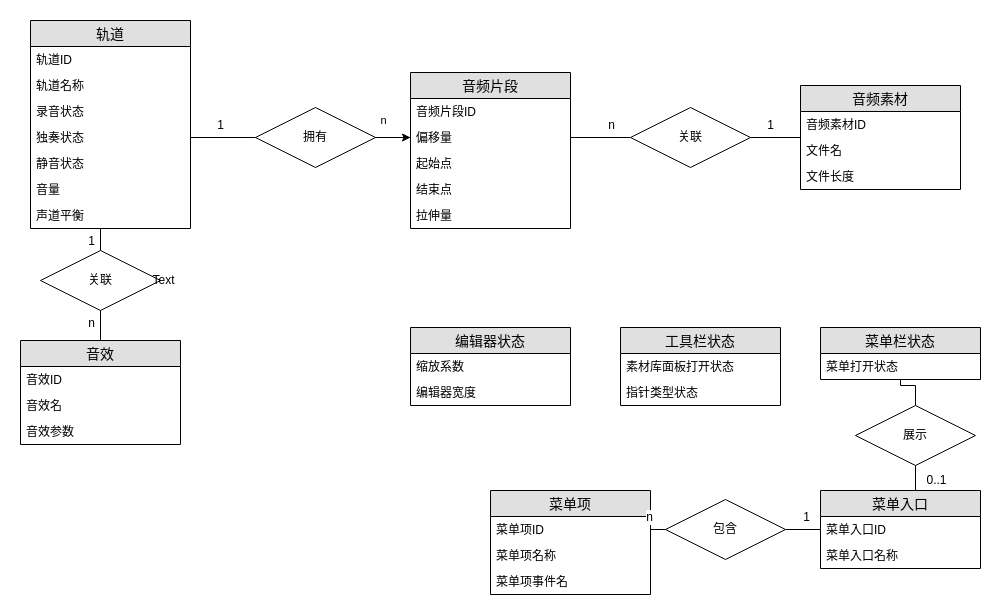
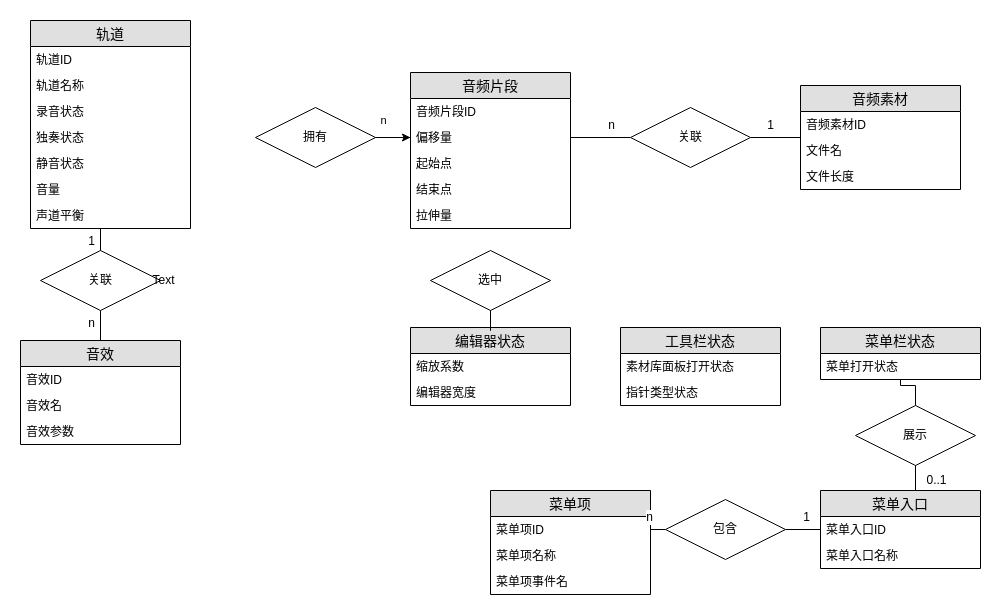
(223, 138) -> none
none -> (491, 281)
none -> (491, 320)
